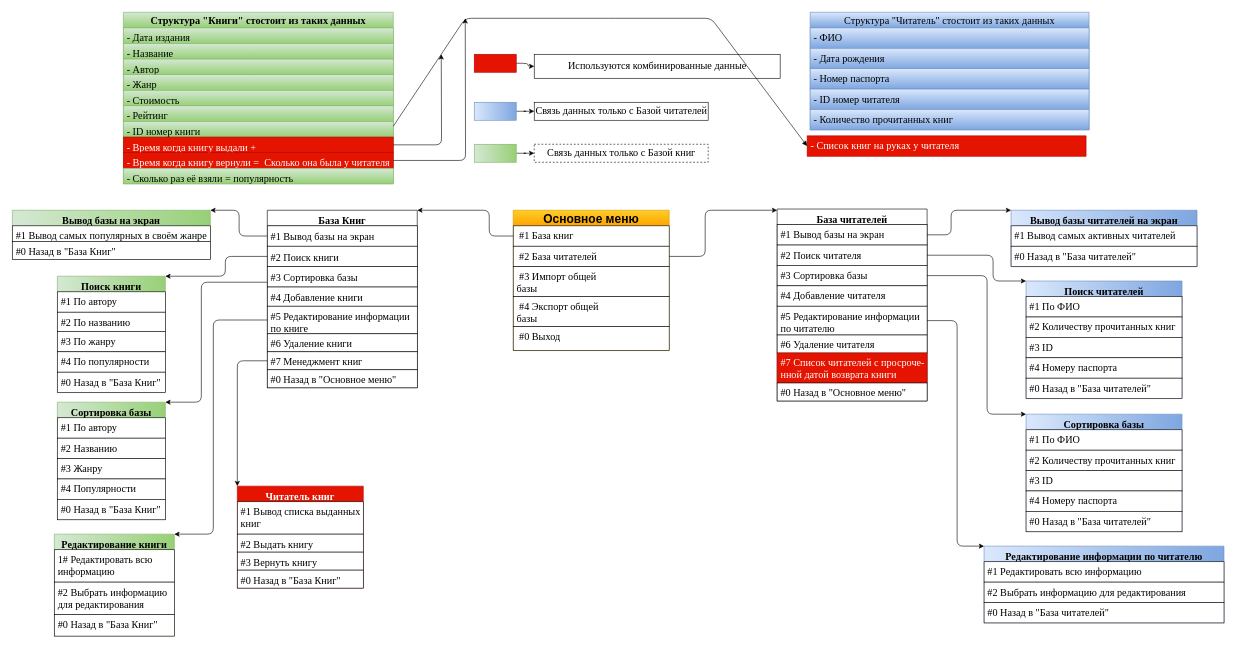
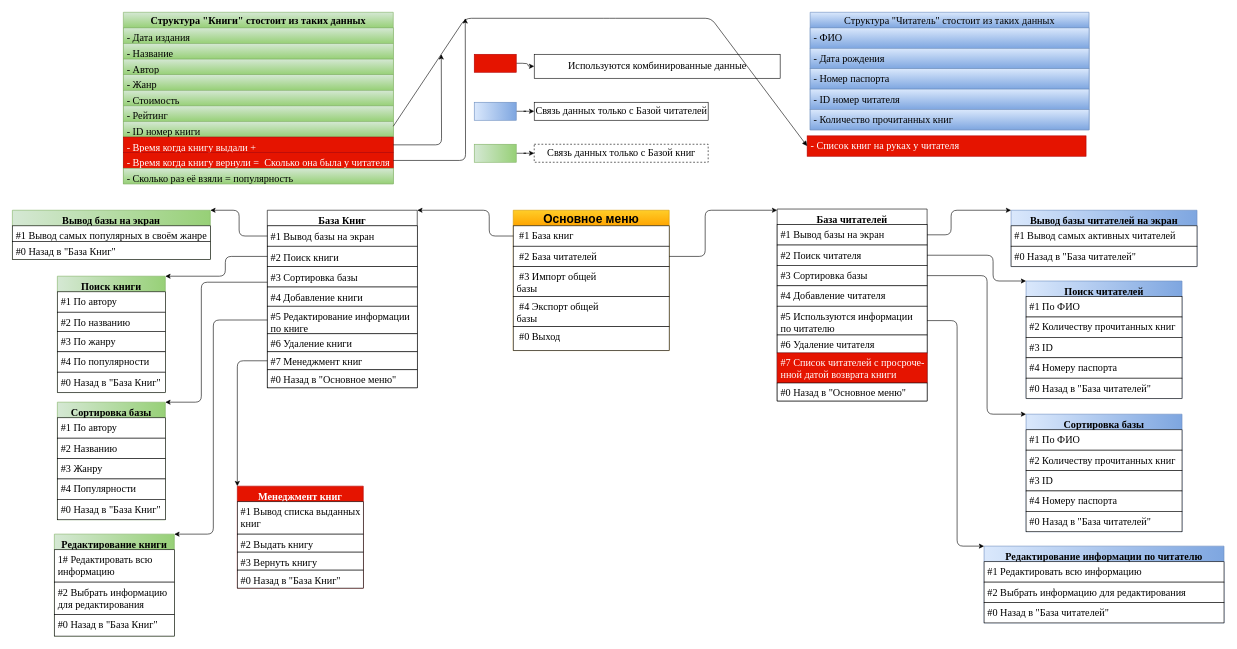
(858, 316) -> (852, 316)
(300, 496) -> (300, 496)
